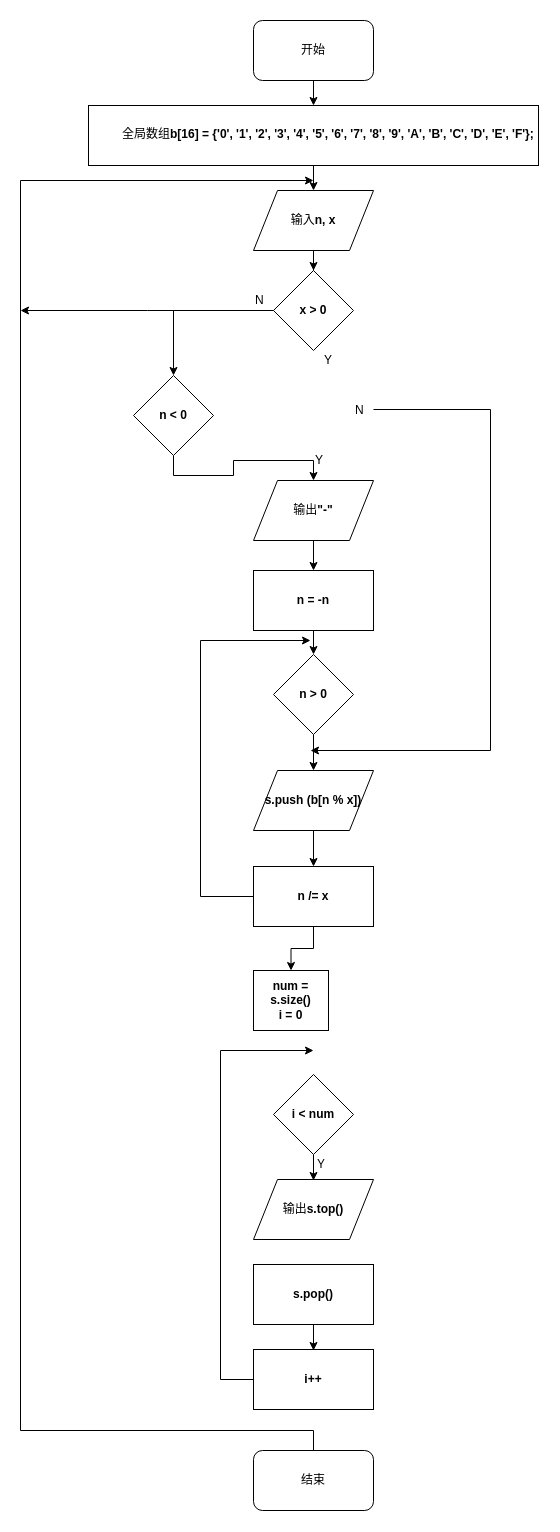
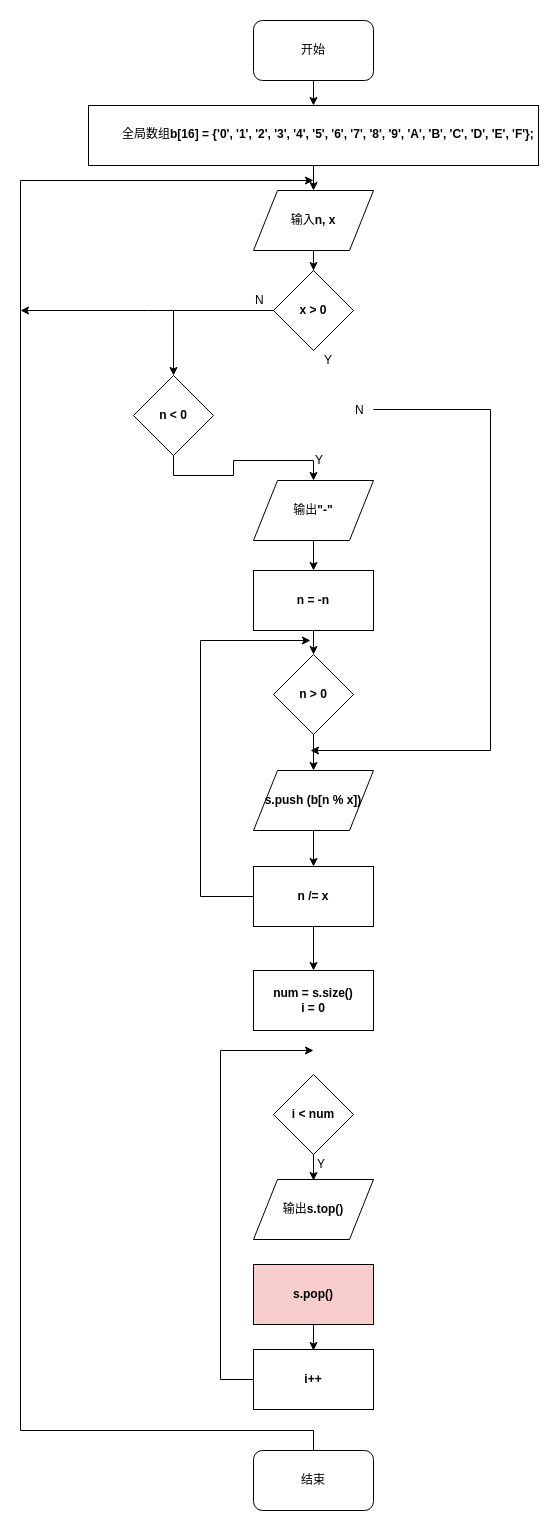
(291, 1001) -> (314, 1001)
(314, 1295) -> (314, 1295)
